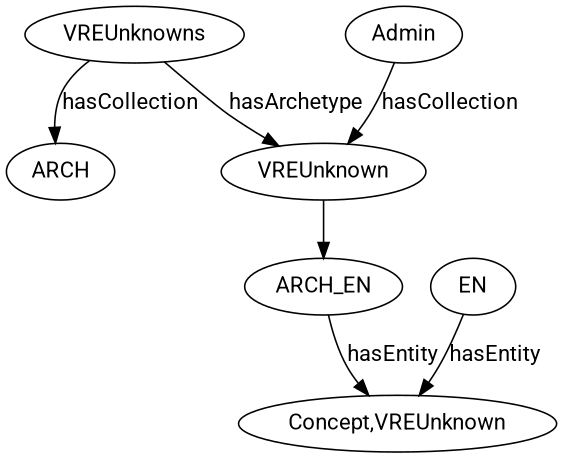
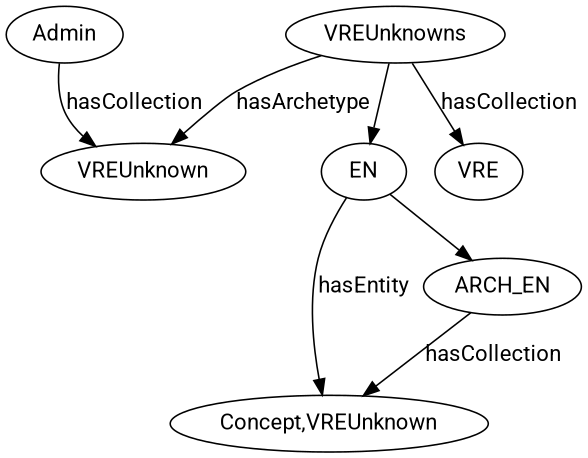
none -> (381, 95)
(61, 172) -> (479, 172)
(324, 221) -> (424, 222)
(393, 355) -> (494, 355)
